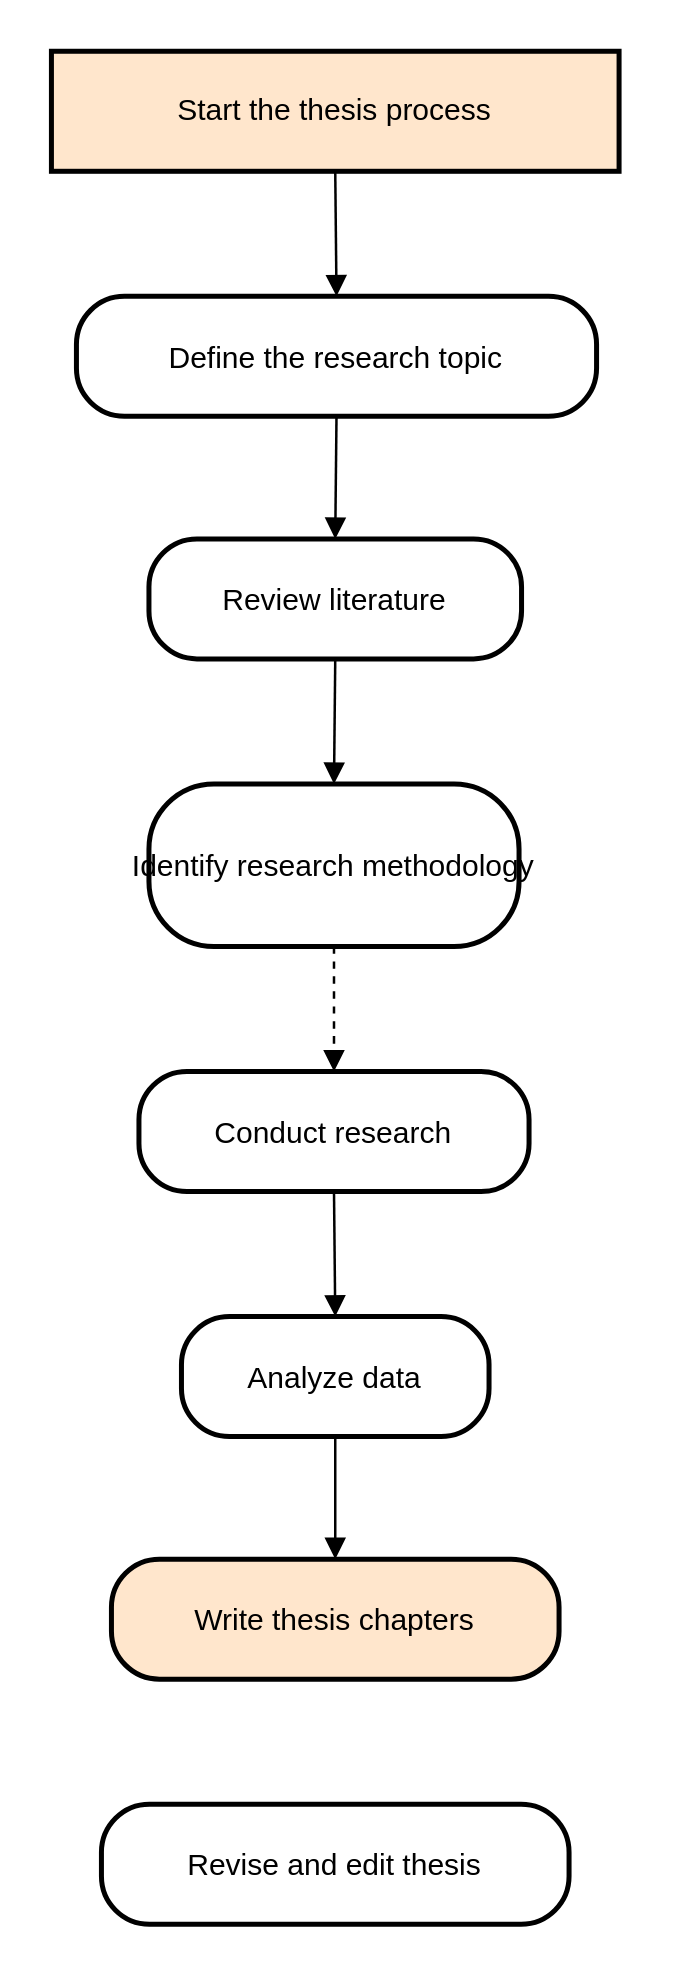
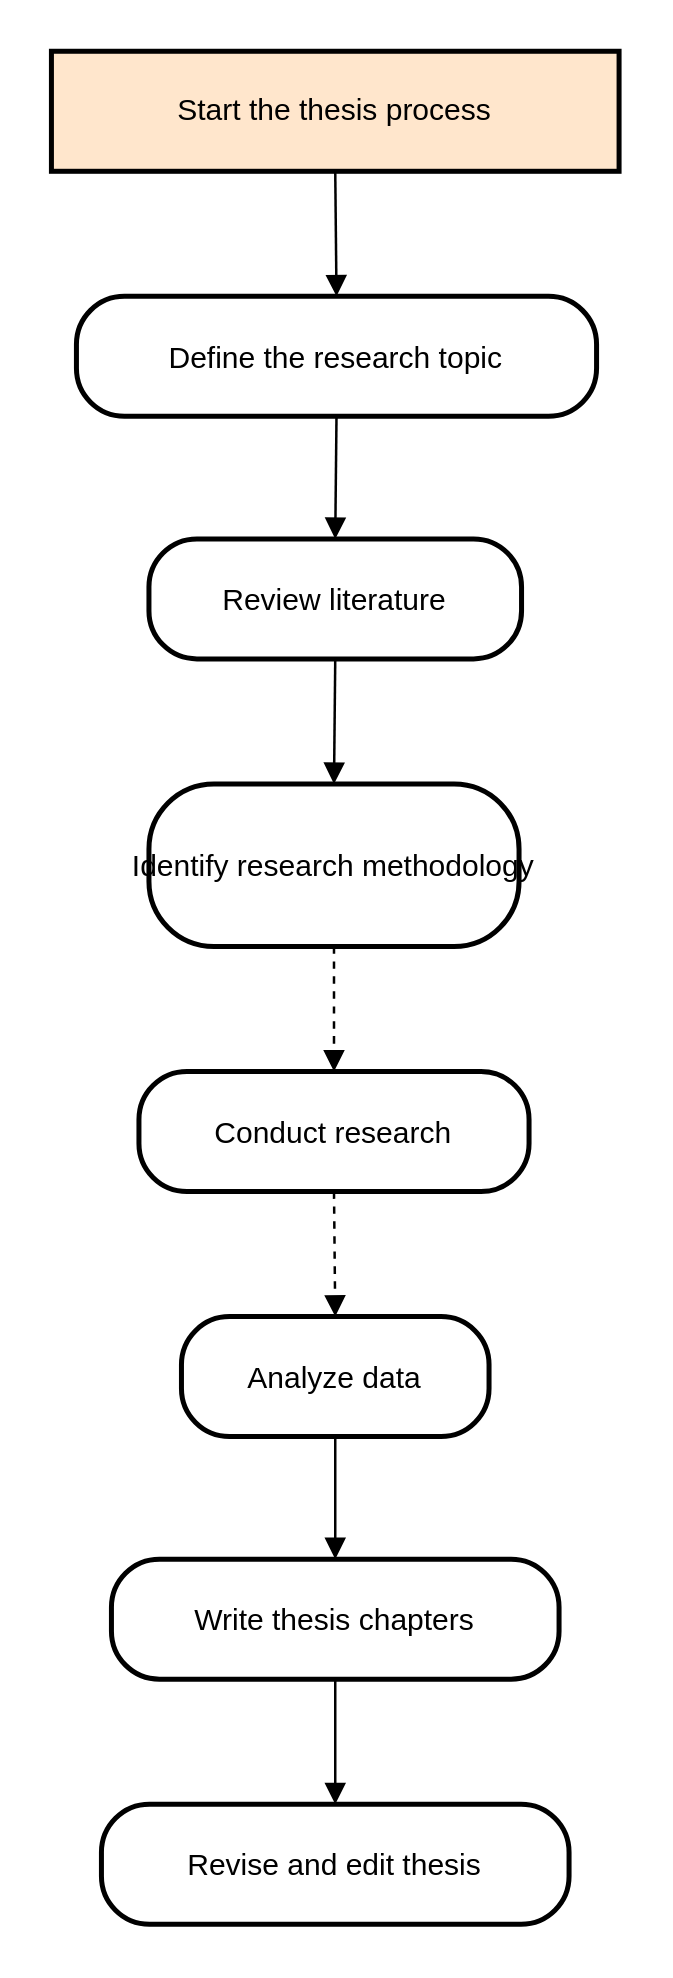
(334, 1247) -> (334, 1247)
(335, 1619) -> (335, 1619)
none -> (335, 1731)
